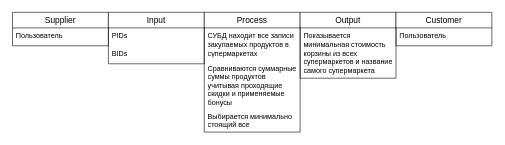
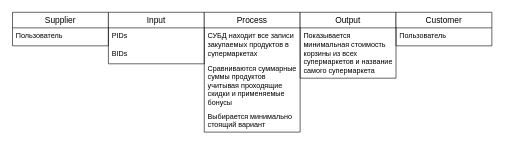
(253, 121) -> (253, 121)
